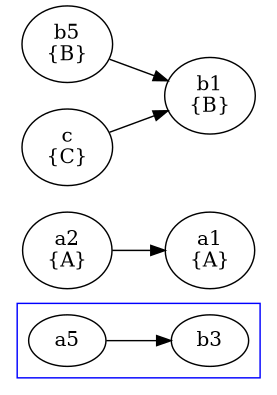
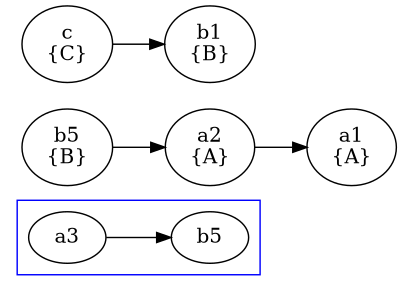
(132, 67) -> (132, 147)
(67, 341) -> (67, 238)
(210, 341) -> (210, 238)
